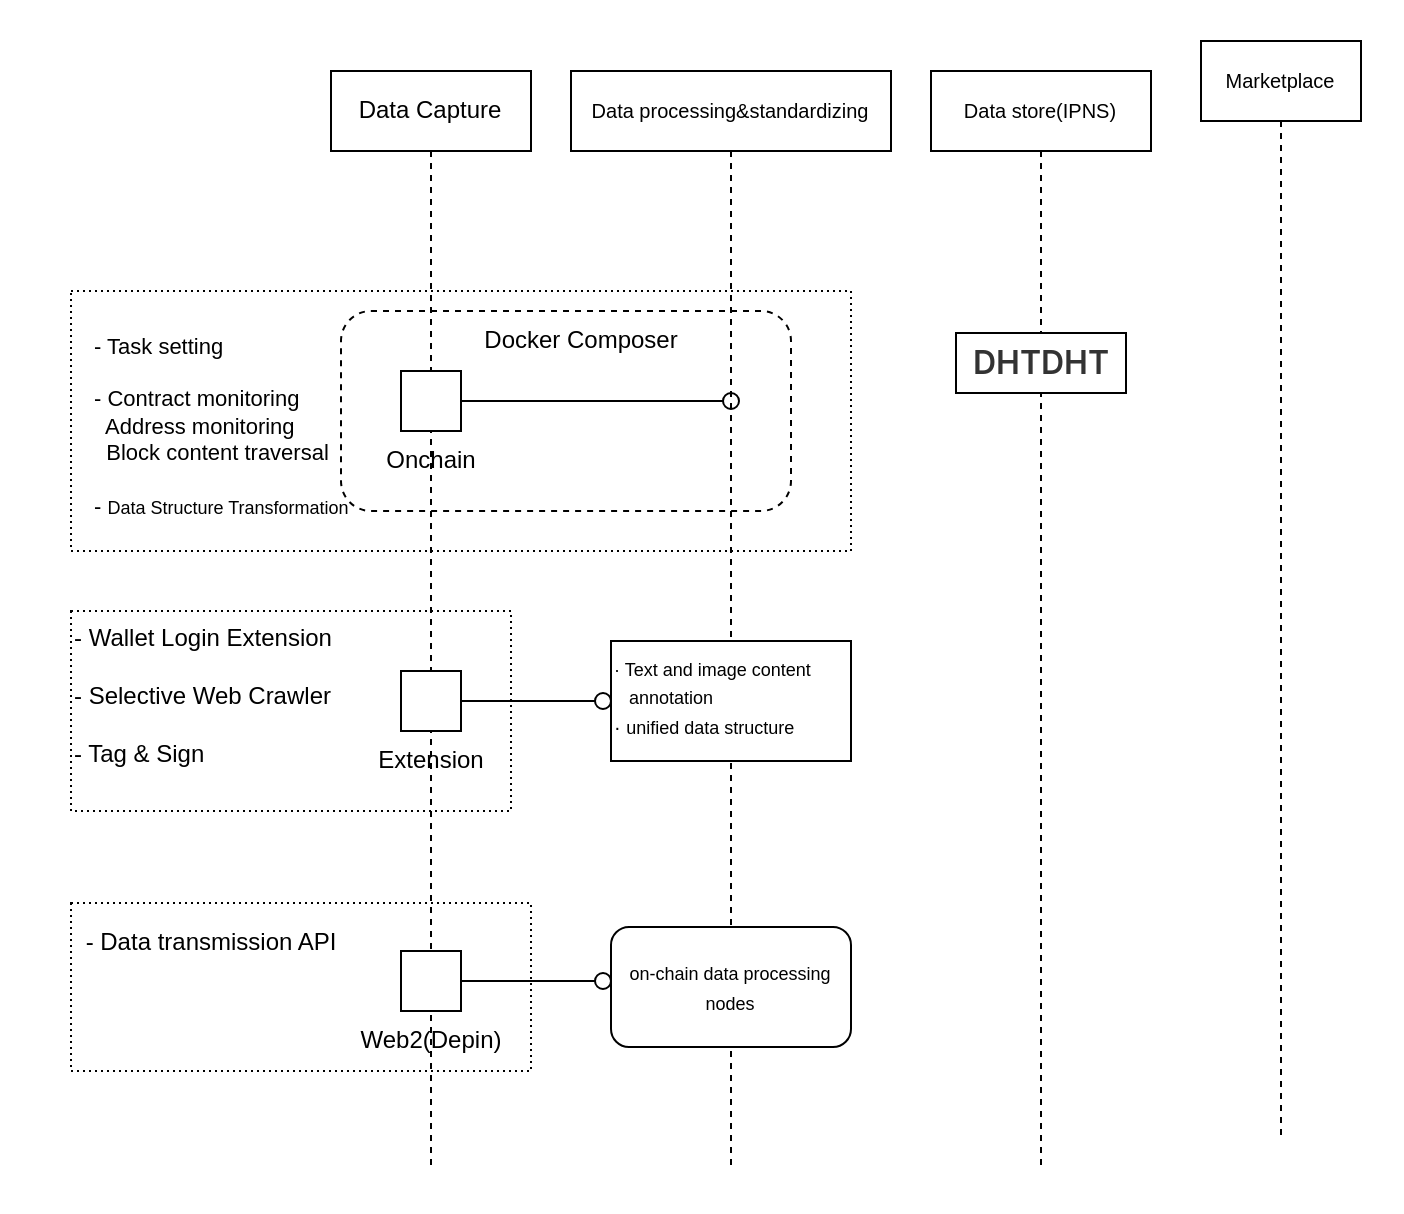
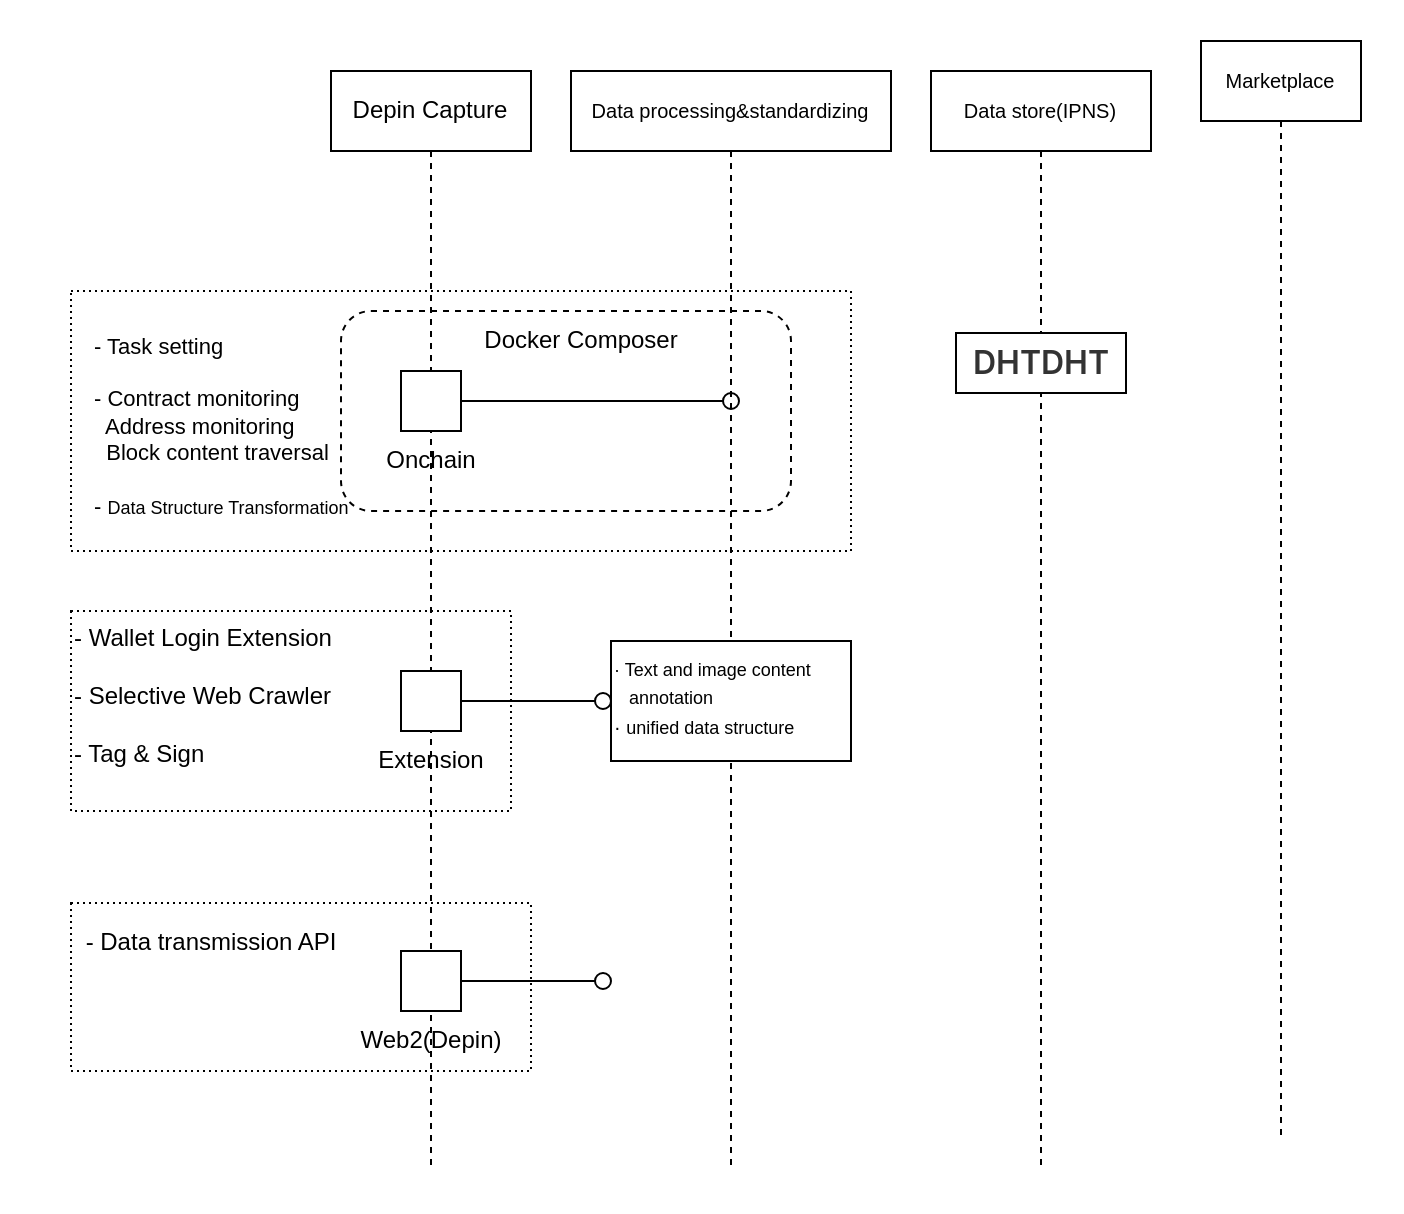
(431, 111) -> (431, 111)
(731, 987) -> none
